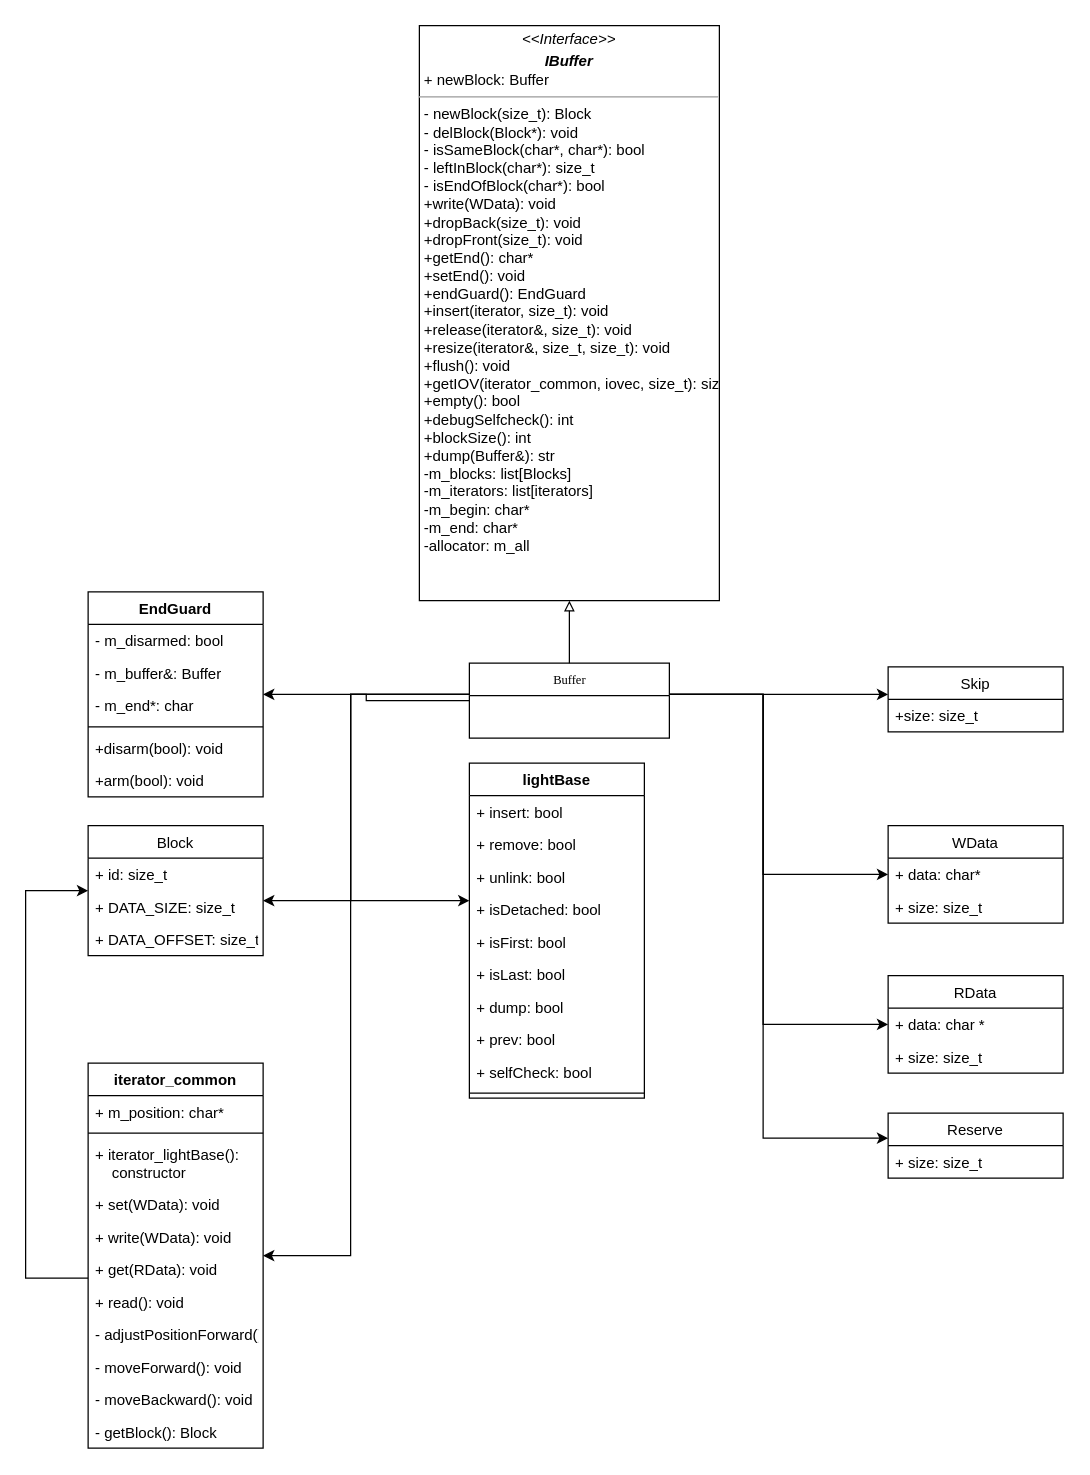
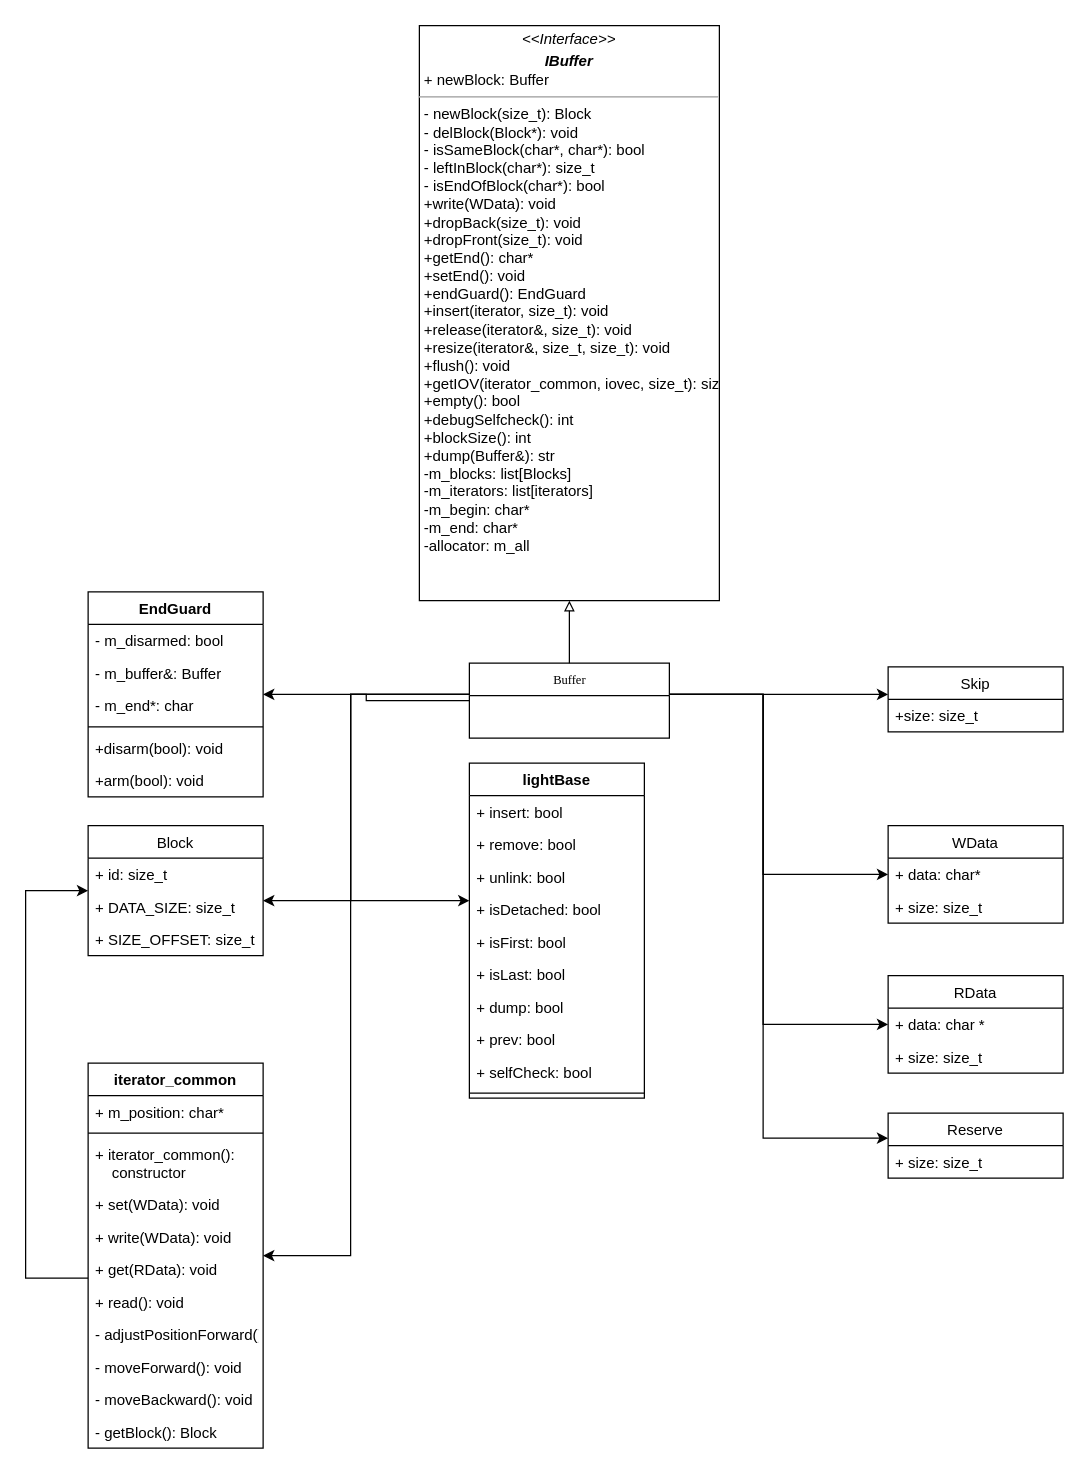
(175, 940) -> (175, 940)
(182, 1155) -> (173, 1155)
